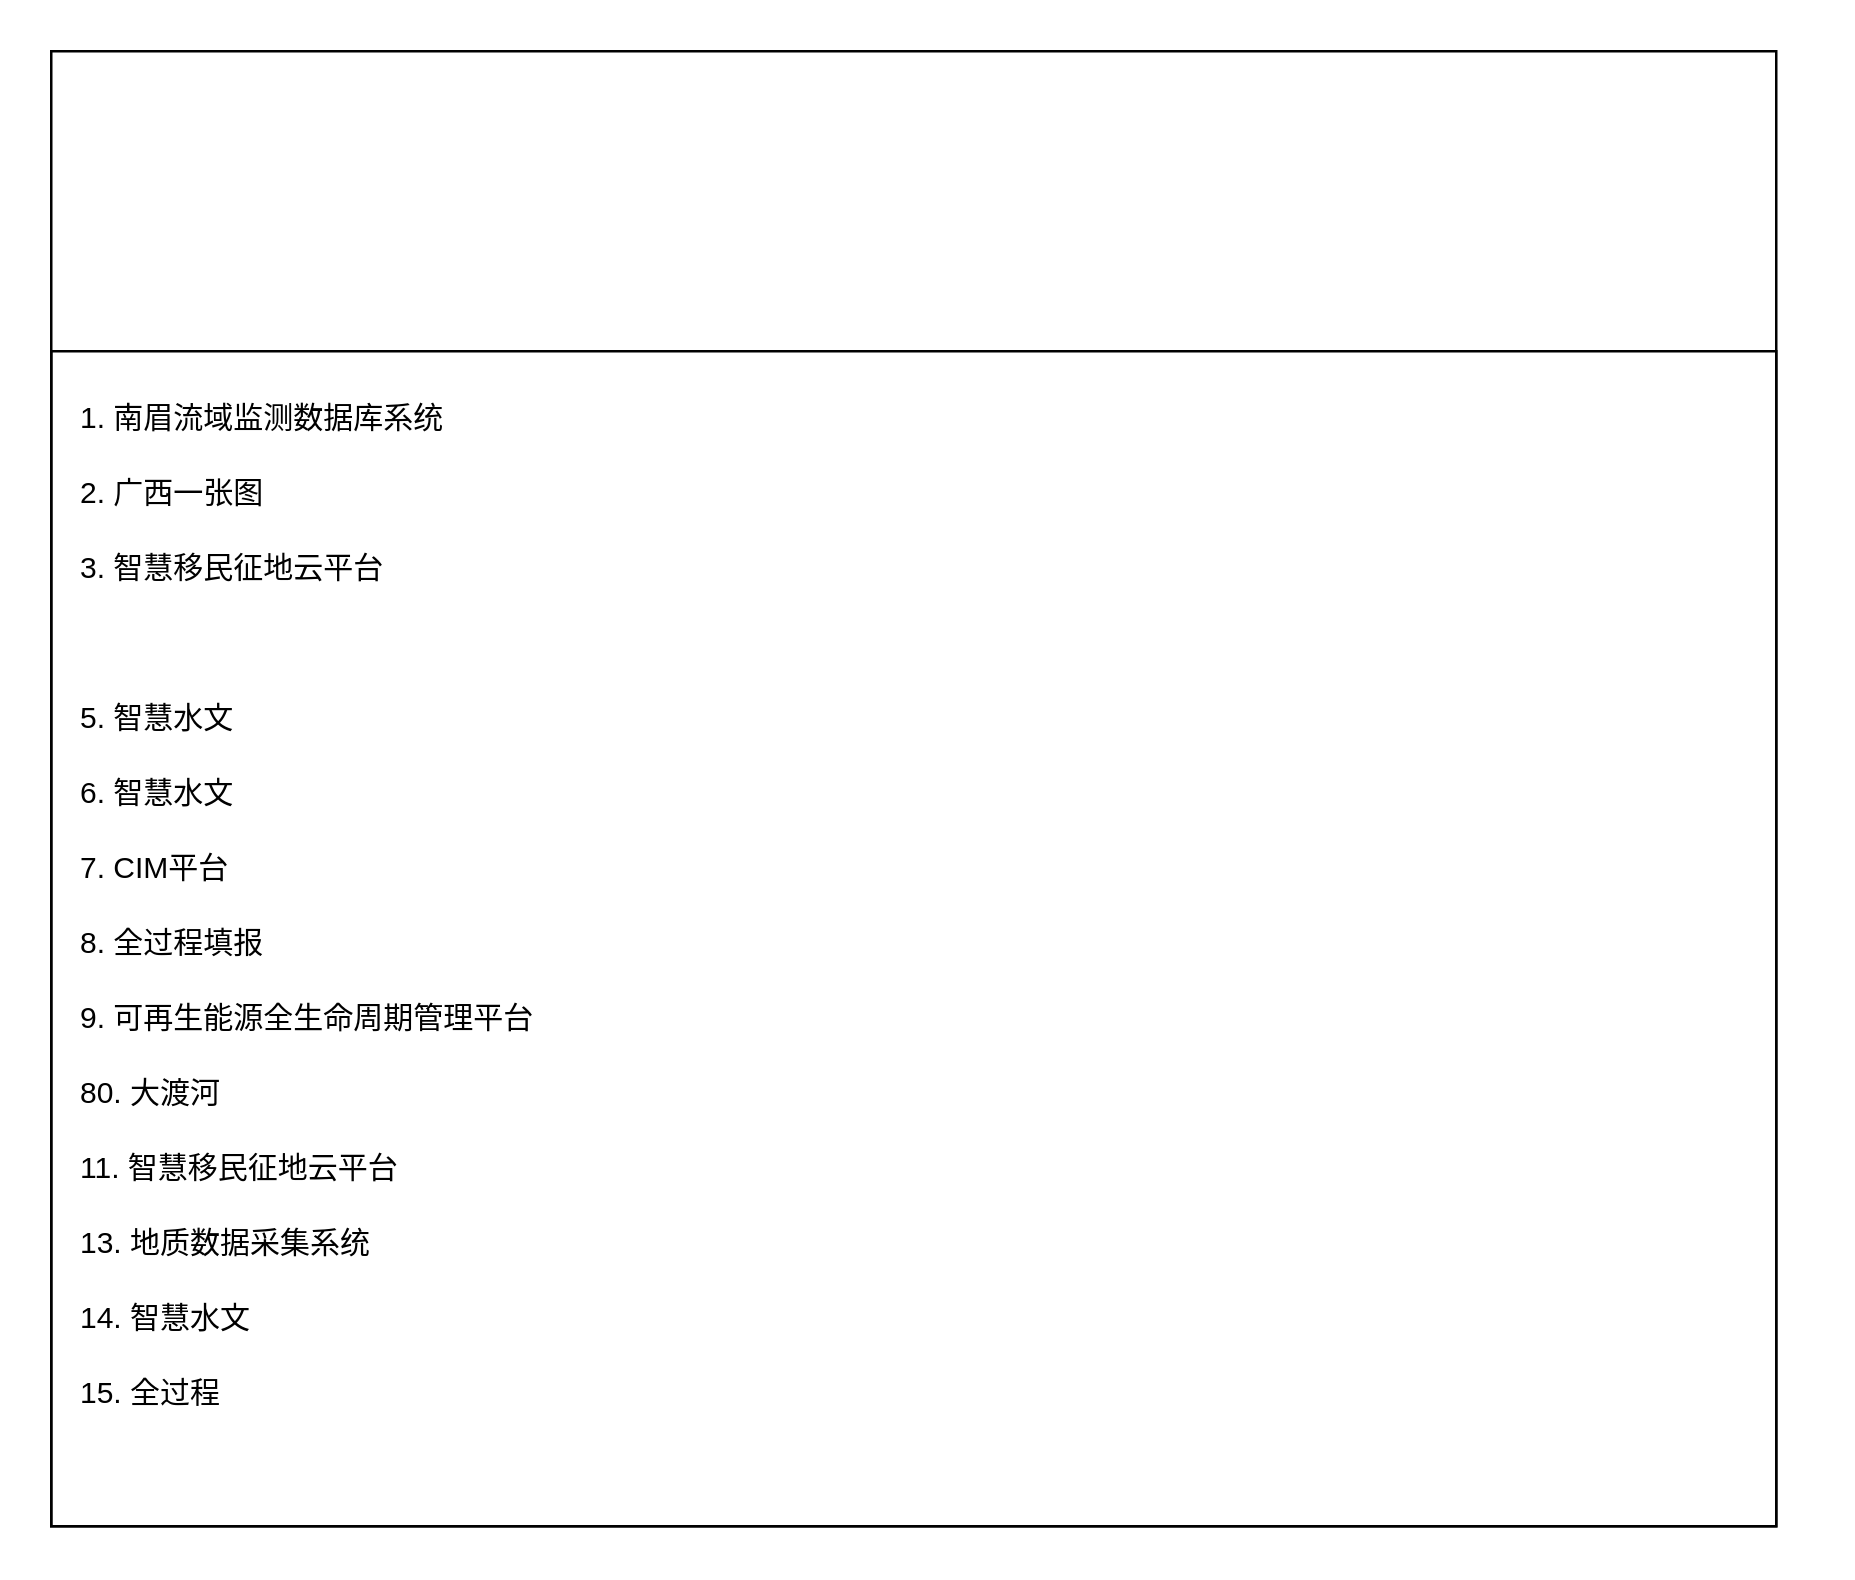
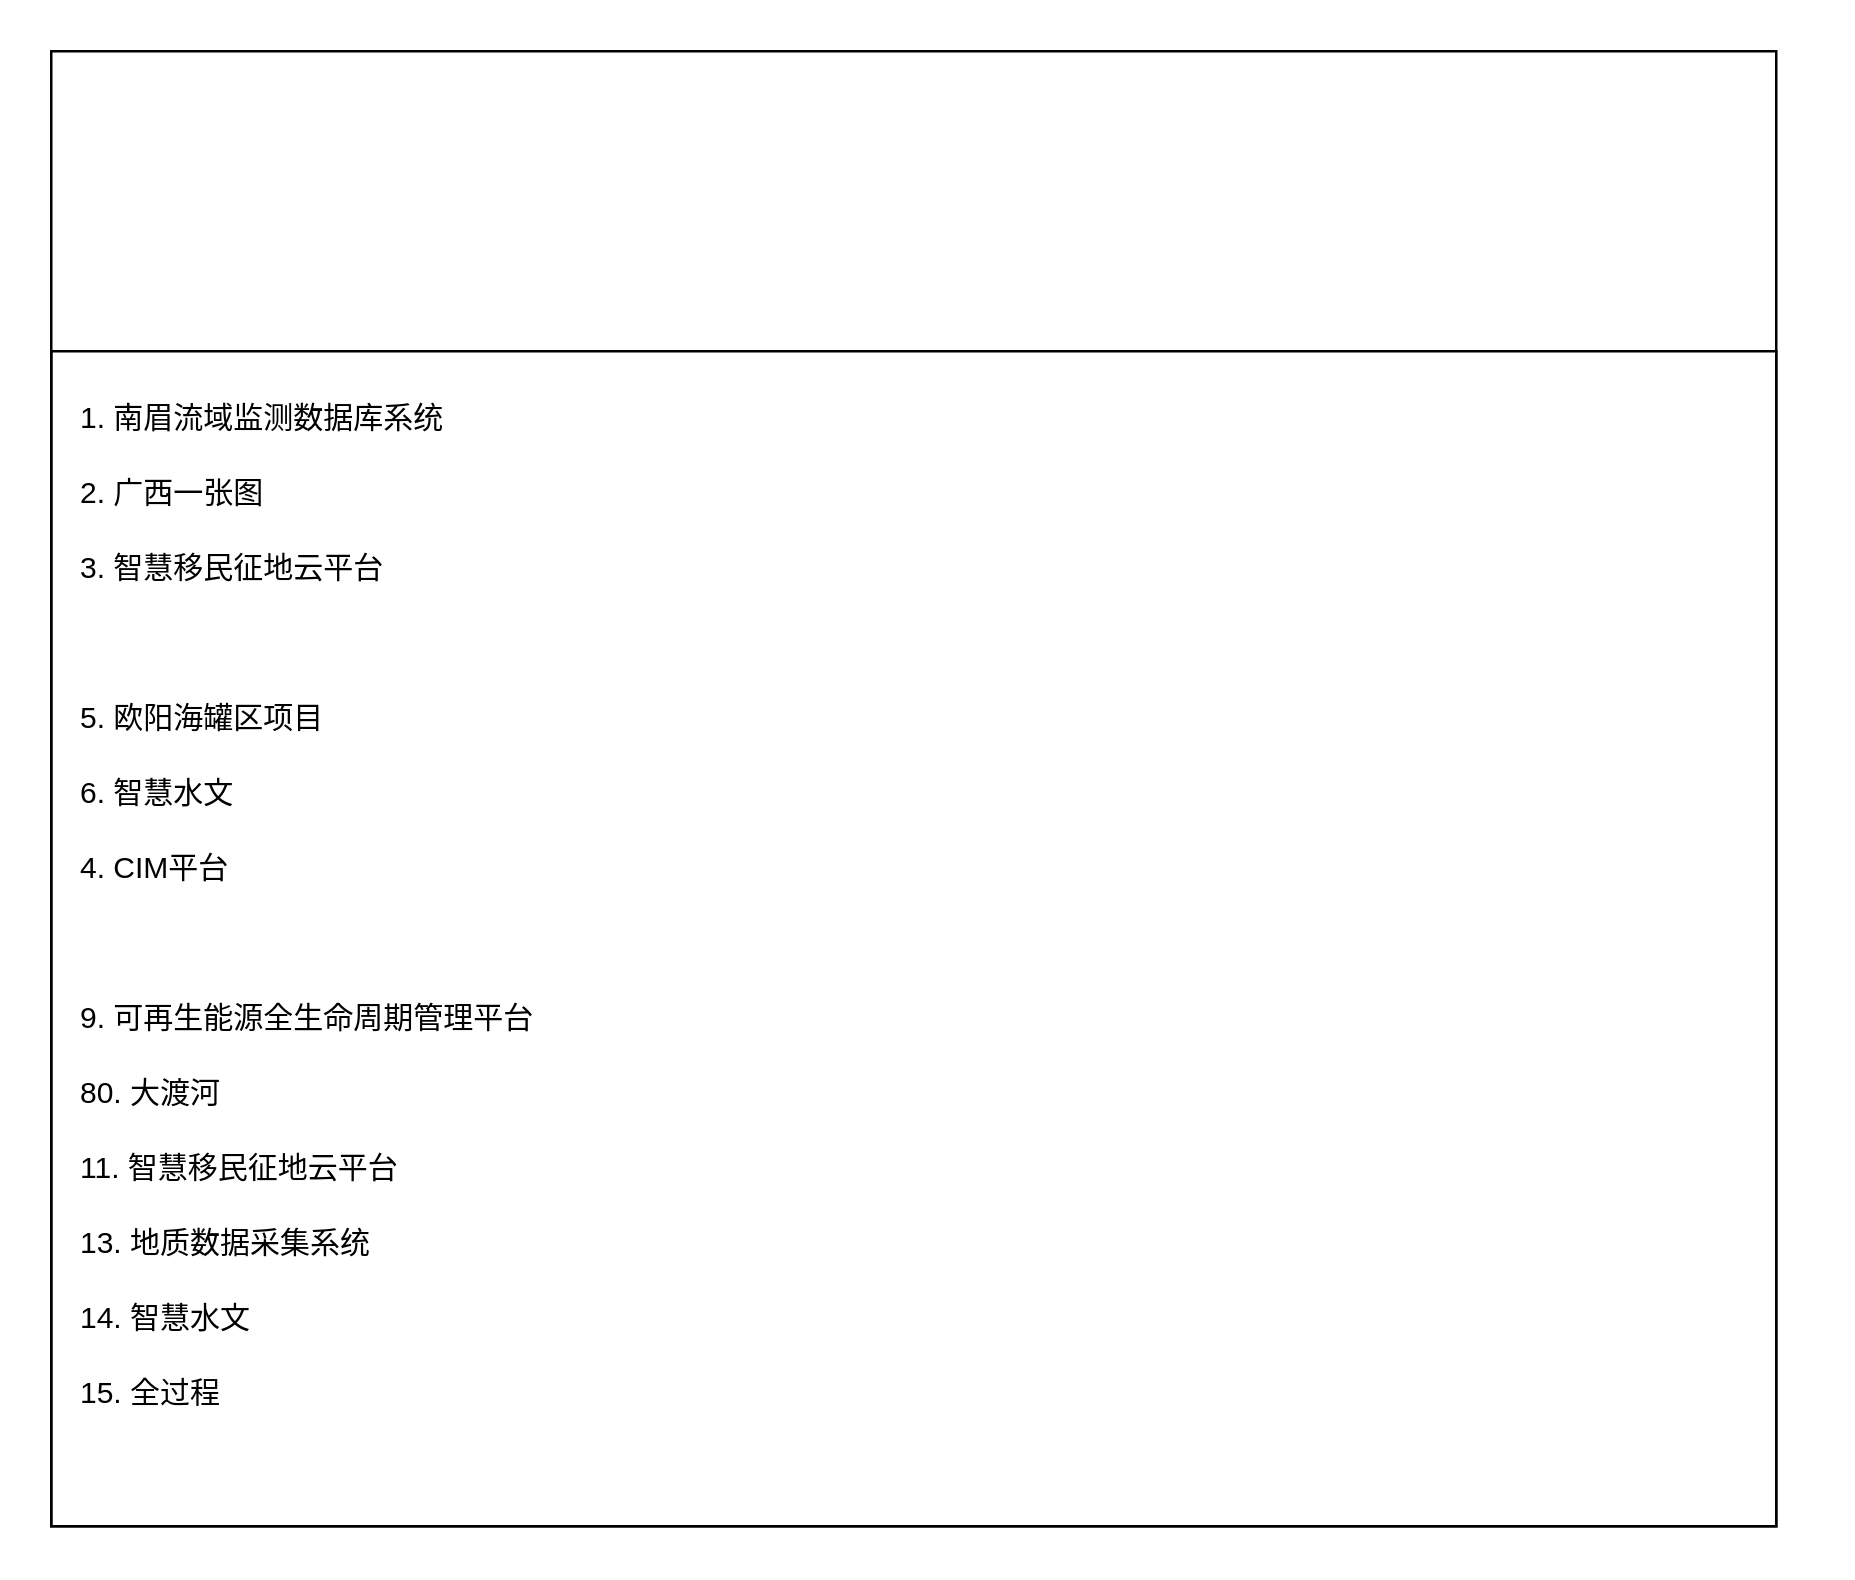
(159, 719) -> (204, 719)
(154, 869) -> (154, 869)
(876, 944) -> none
